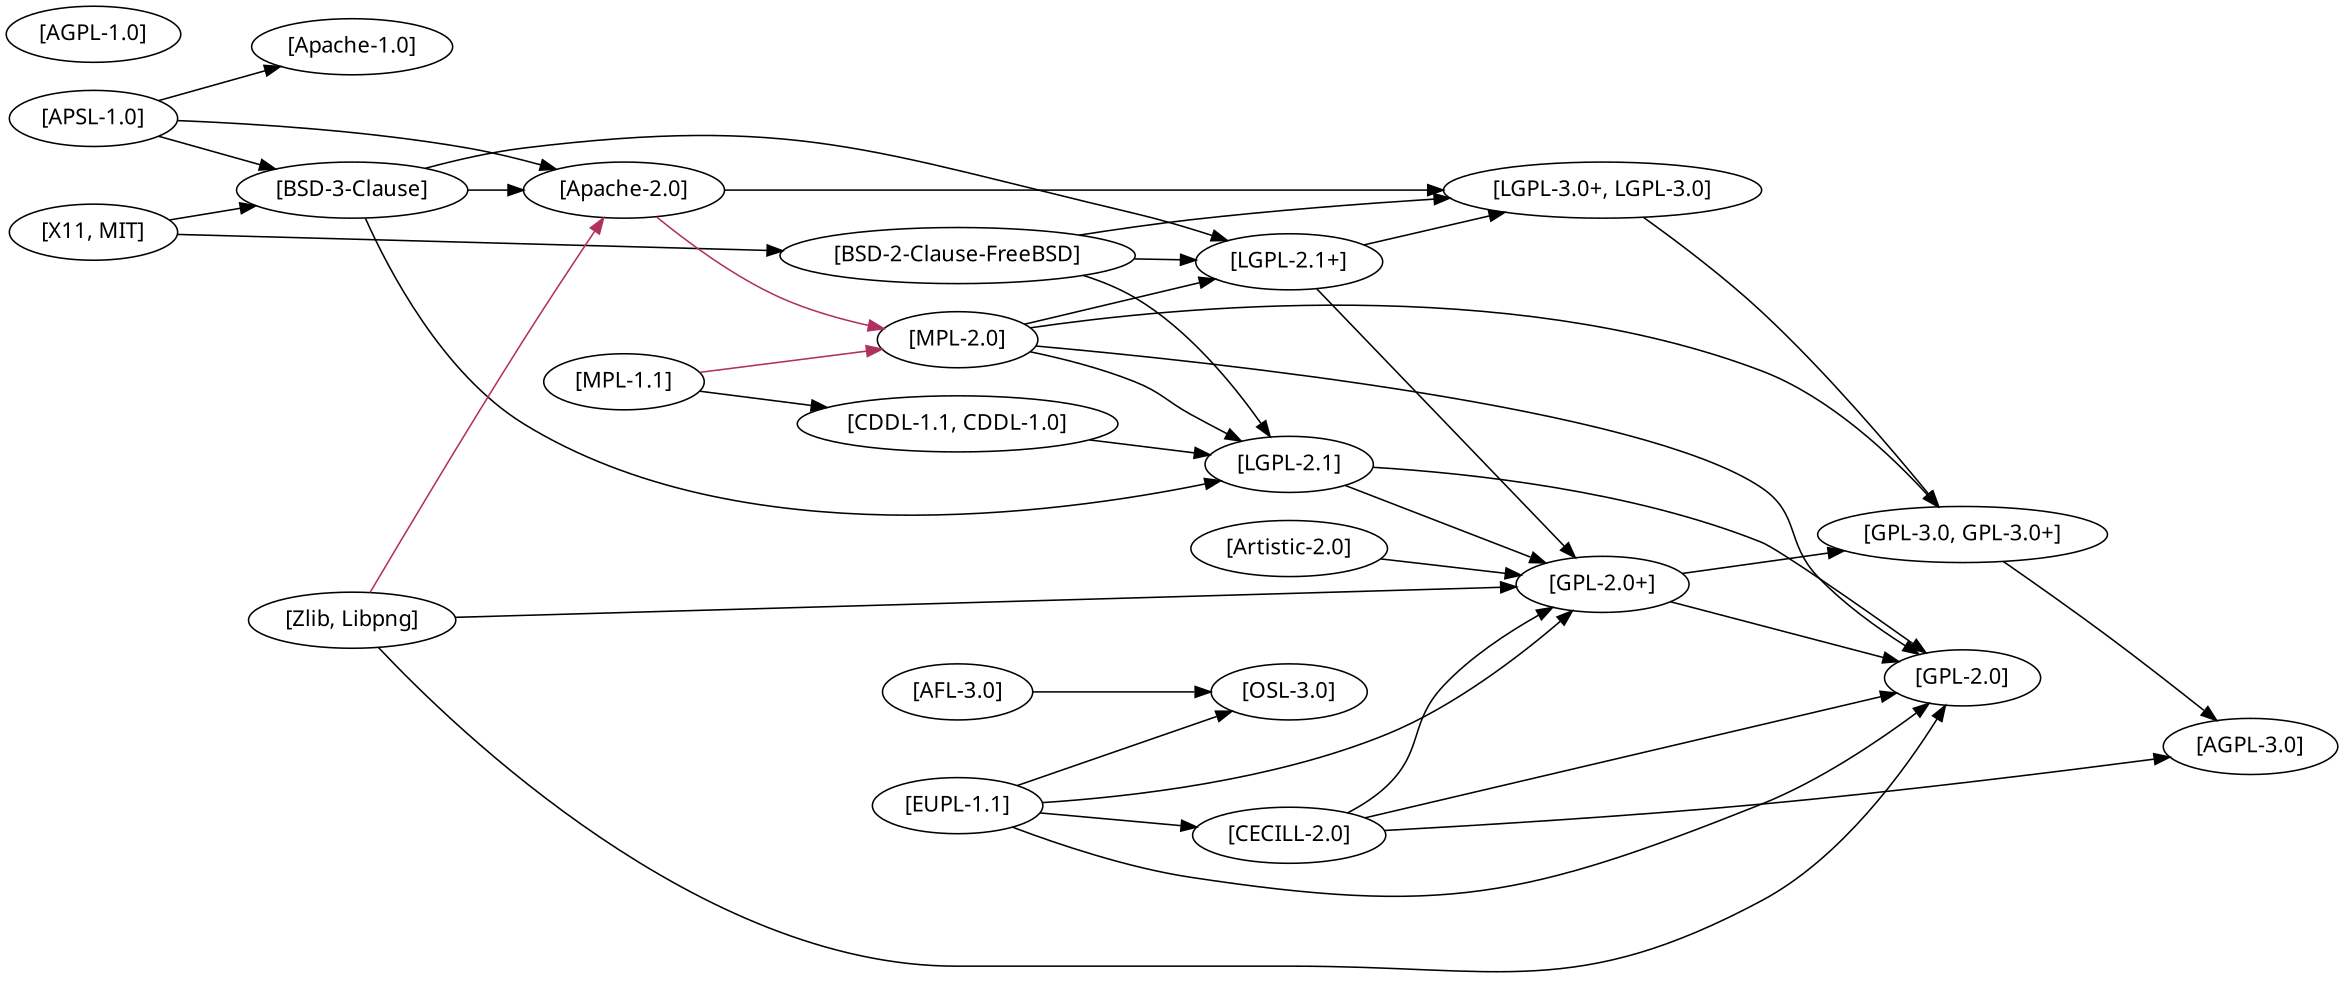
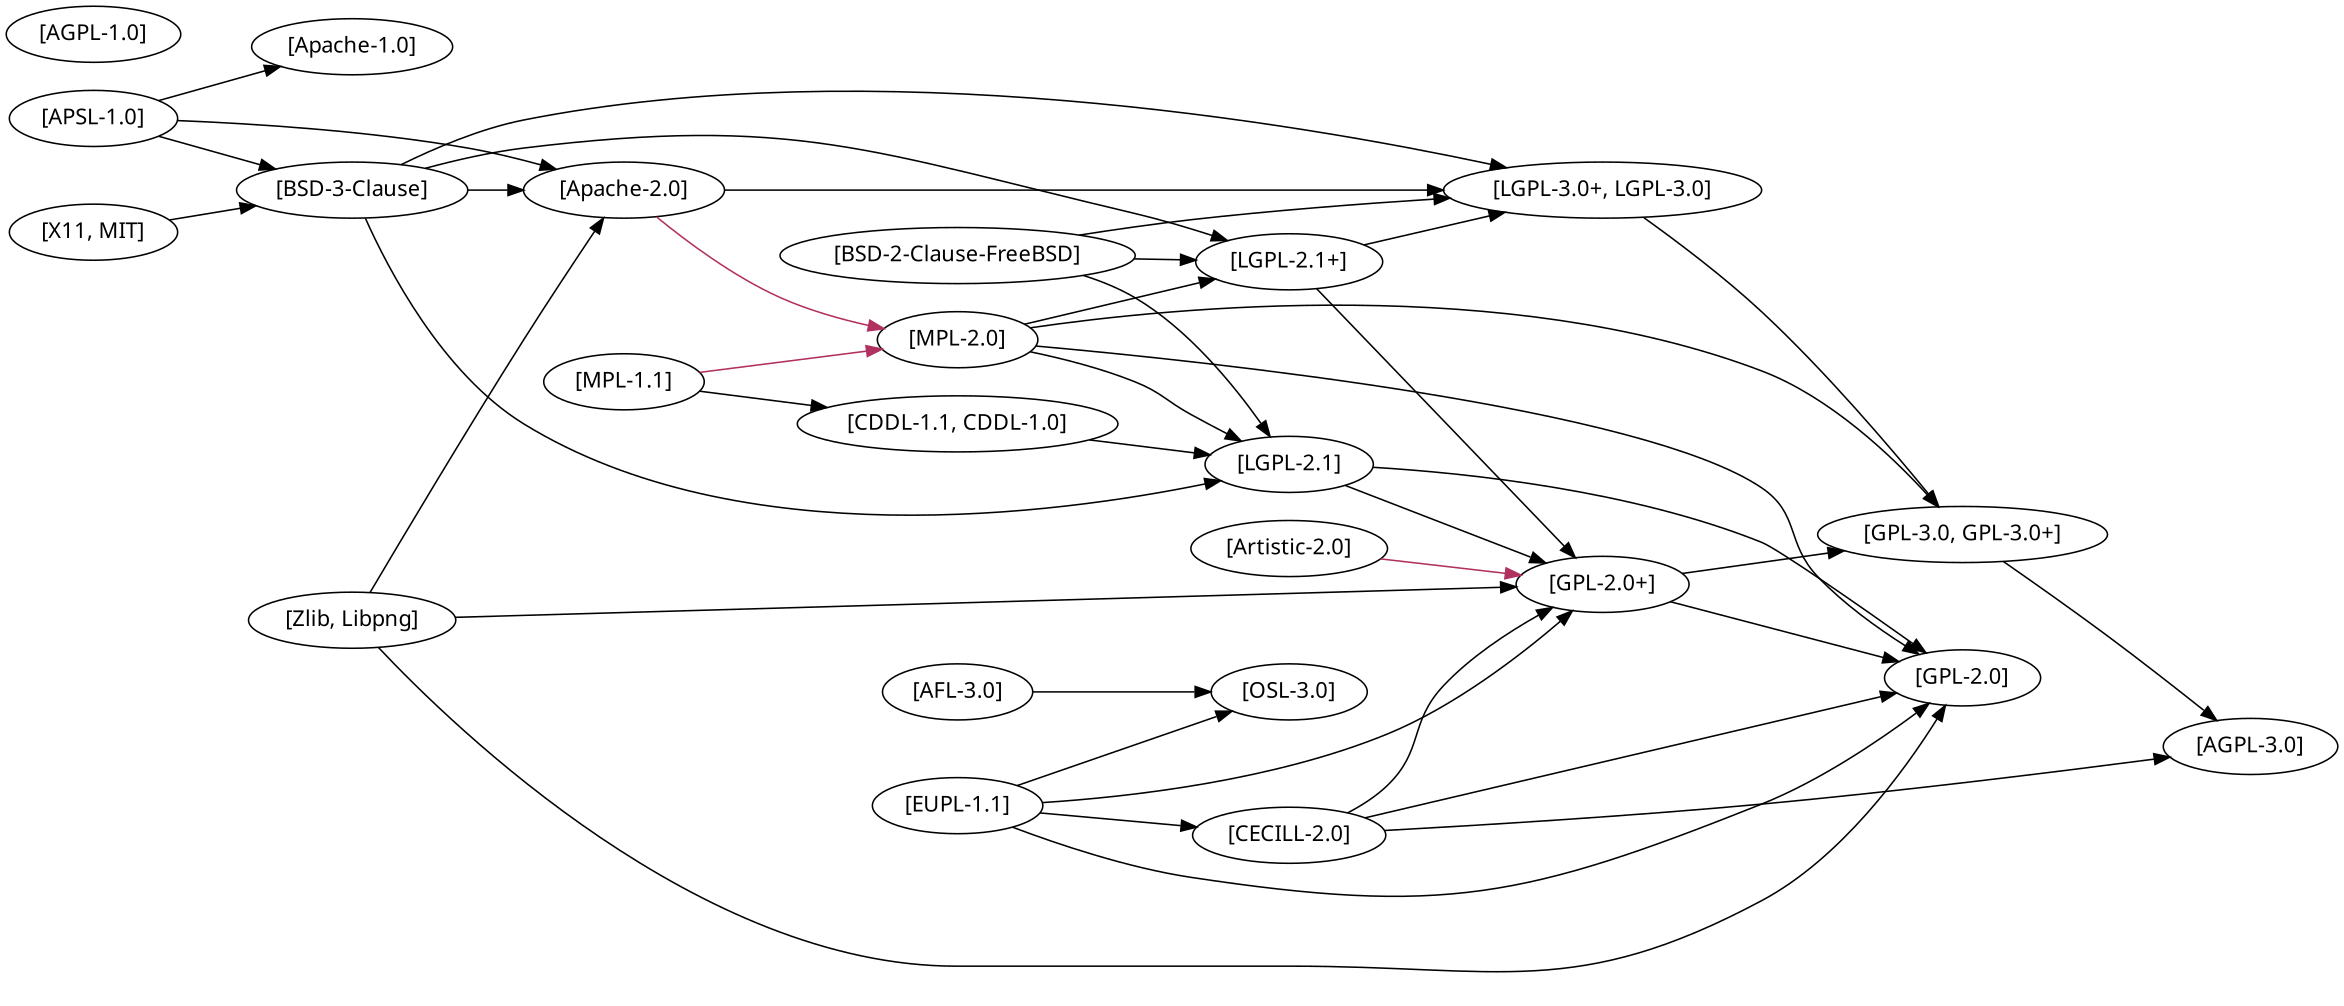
none -> (944, 93)
(472, 242) -> none
(480, 410) -> (480, 410)
(1443, 566) -> (1443, 566)
